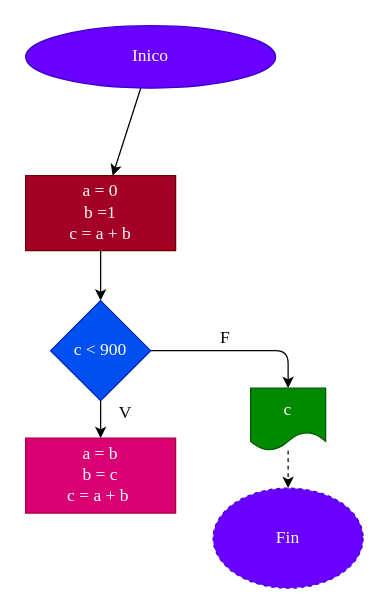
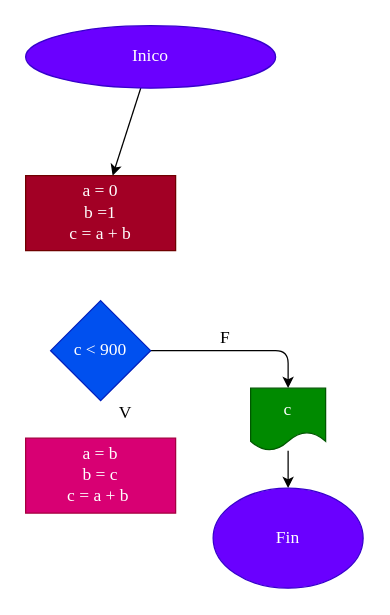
(101, 272) -> none
(101, 415) -> none
(288, 466) -> (288, 466)
(288, 538) -> (288, 538)
